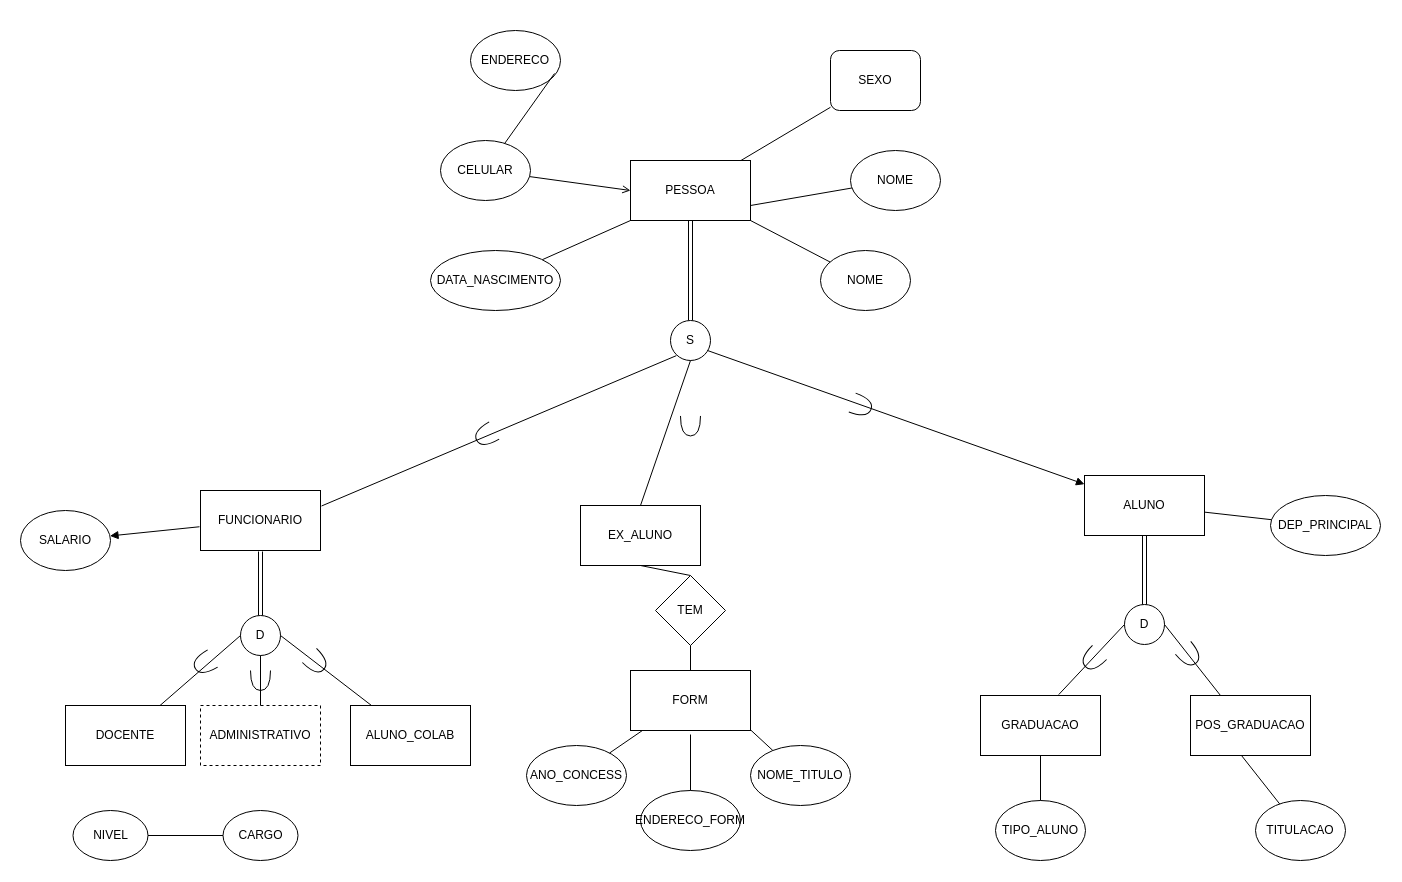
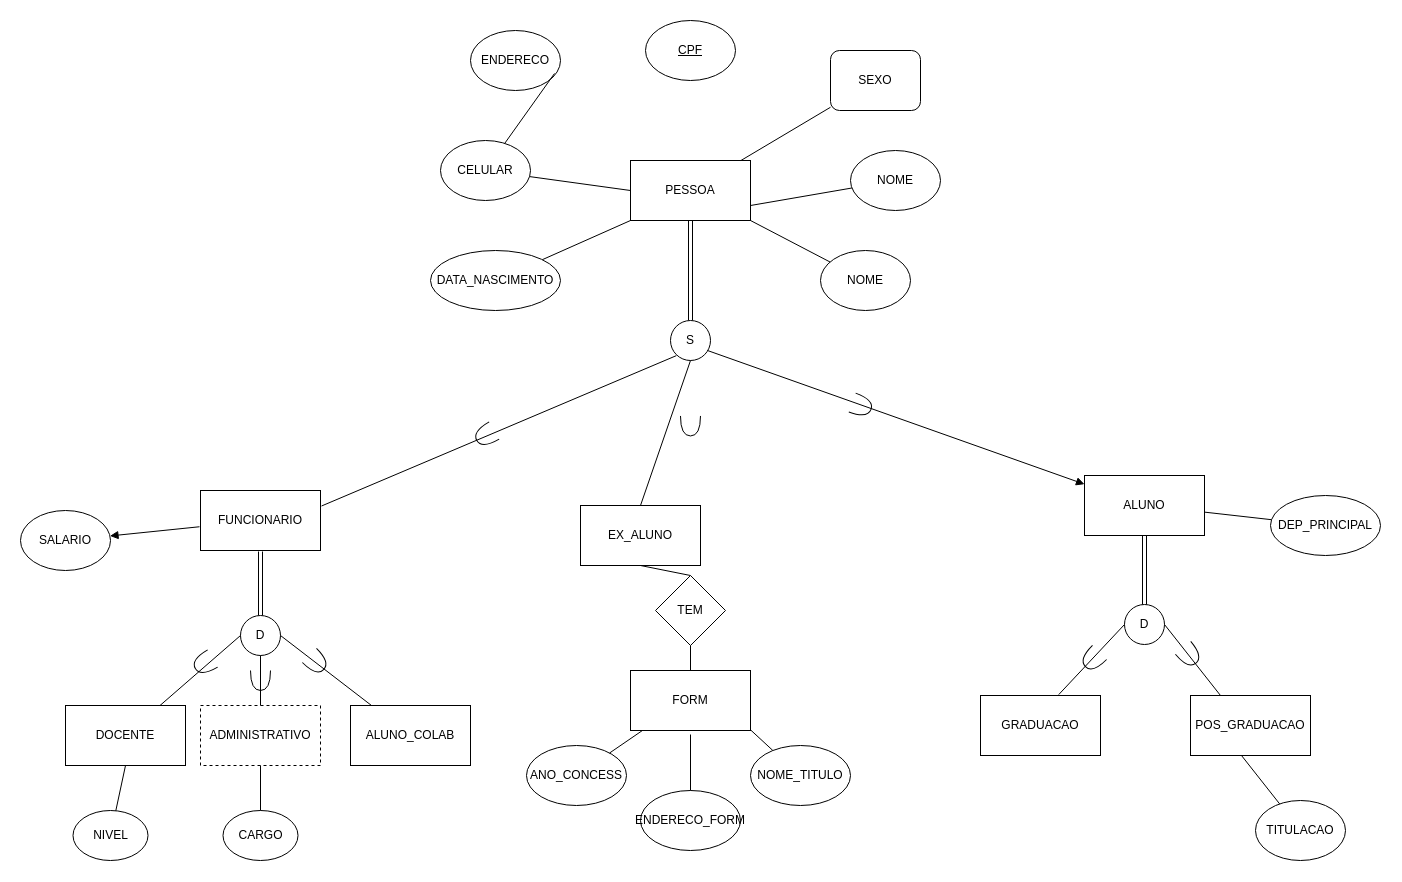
none -> (691, 51)
(625, 190) -> (626, 190)
(1041, 779) -> none
none -> (261, 789)
(1041, 831) -> none
(185, 836) -> (121, 788)
